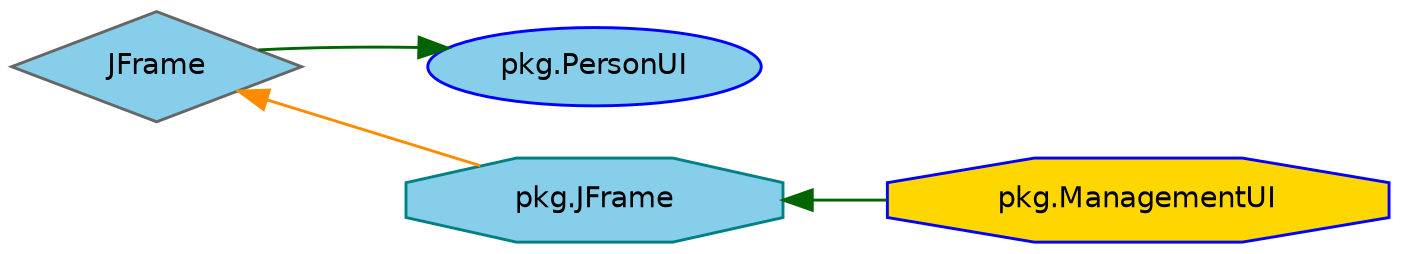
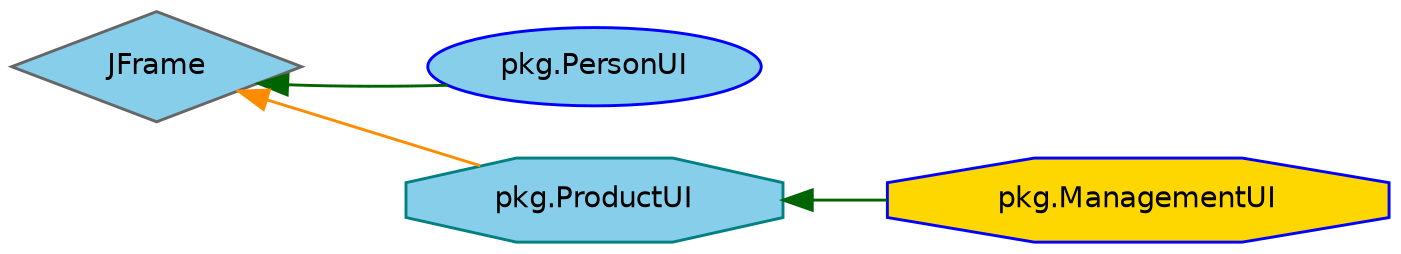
(338, 47) -> (368, 86)
(595, 200) -> (595, 200)
